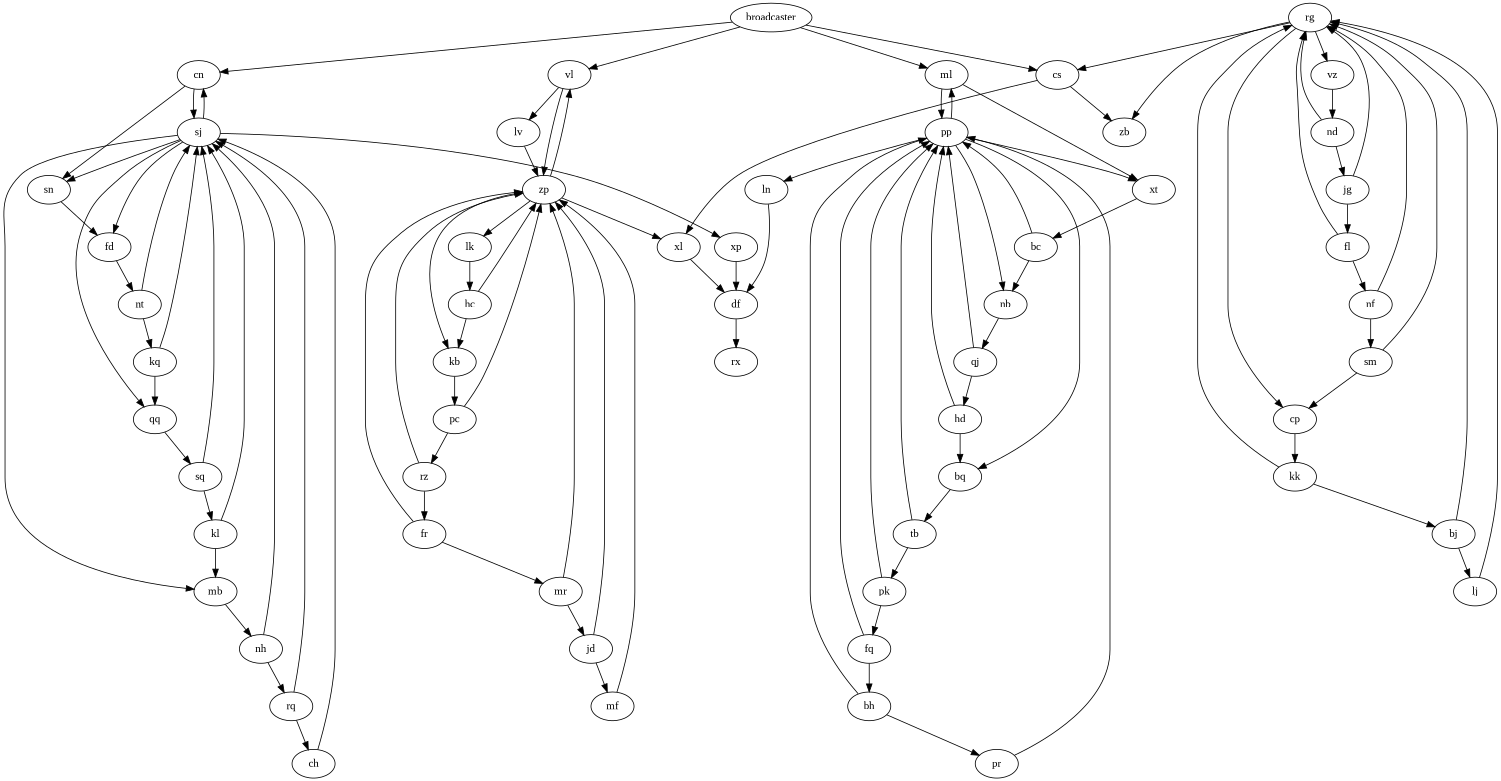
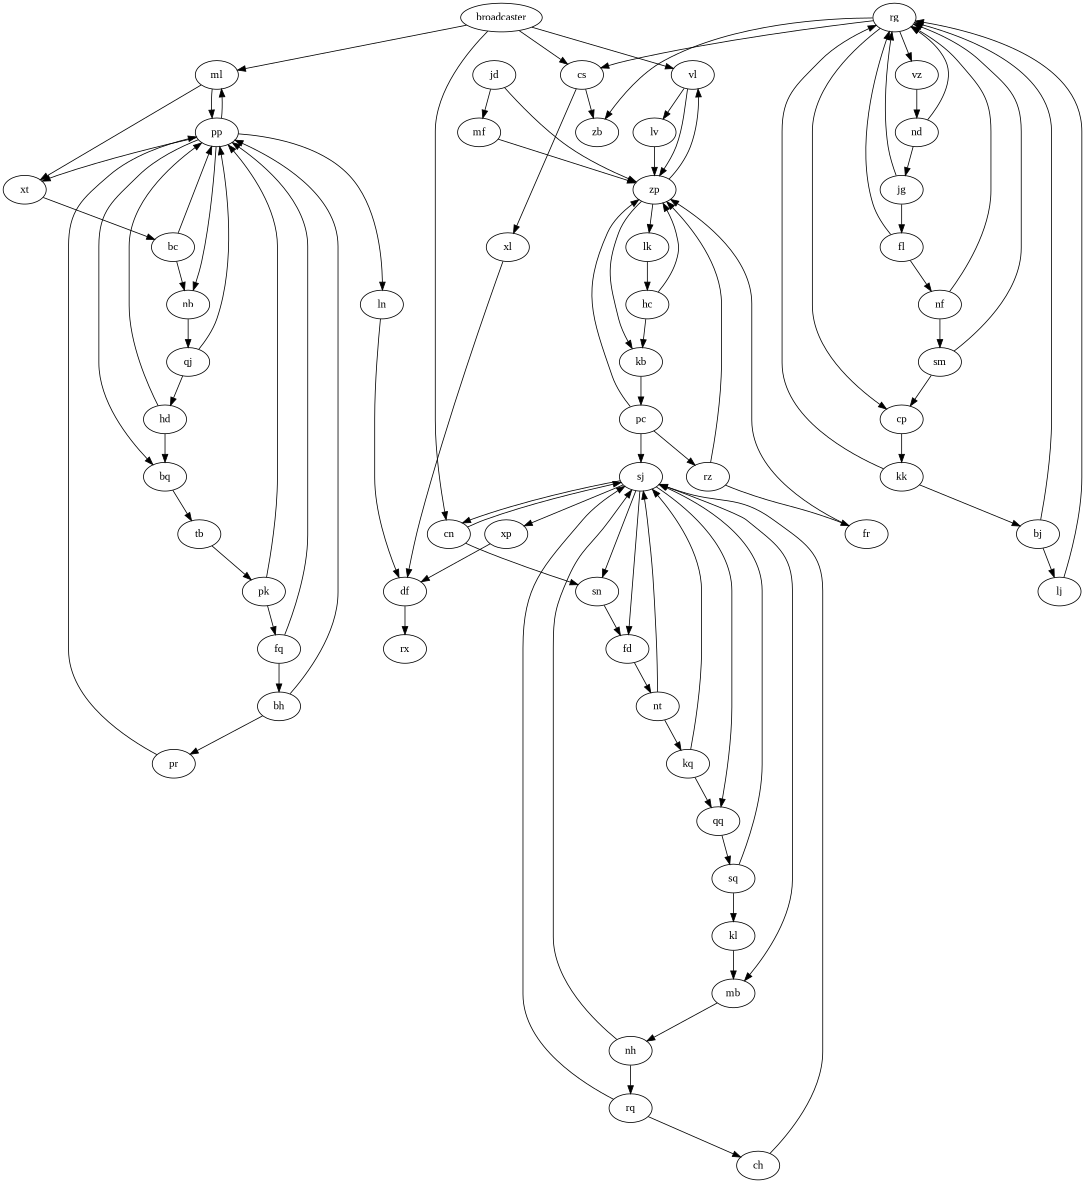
(608, 217) -> none
(901, 333) -> none
(244, 335) -> (641, 444)
(561, 592) -> none
